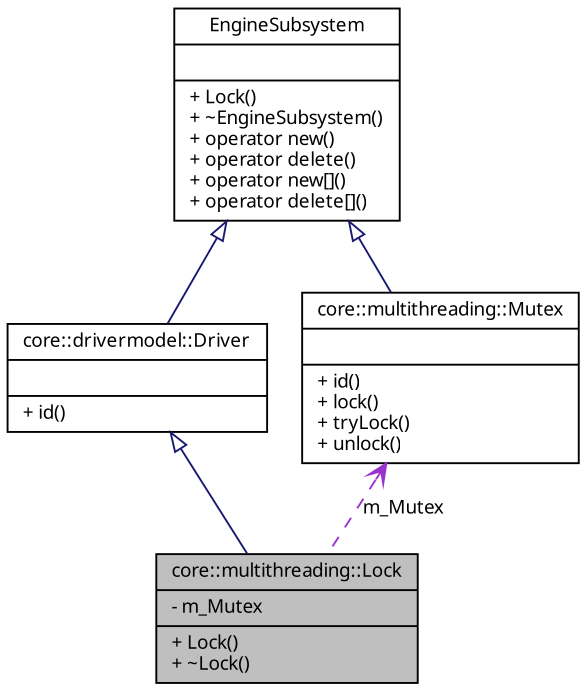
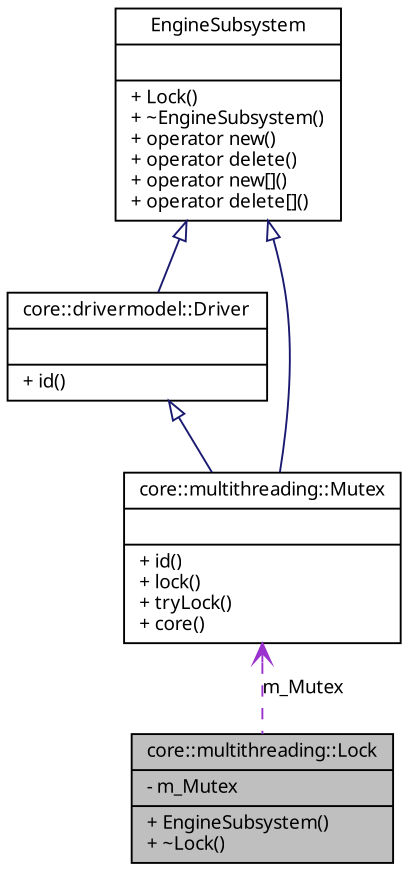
(360, 444) -> (172, 624)
(214, 501) -> (195, 445)
(206, 643) -> (239, 823)
